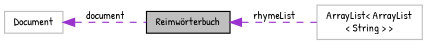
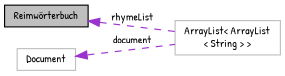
(111, 22) -> (131, 50)
